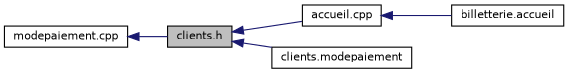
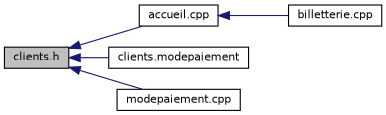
(508, 16) -> (335, 16)
(153, 37) -> (111, 80)
